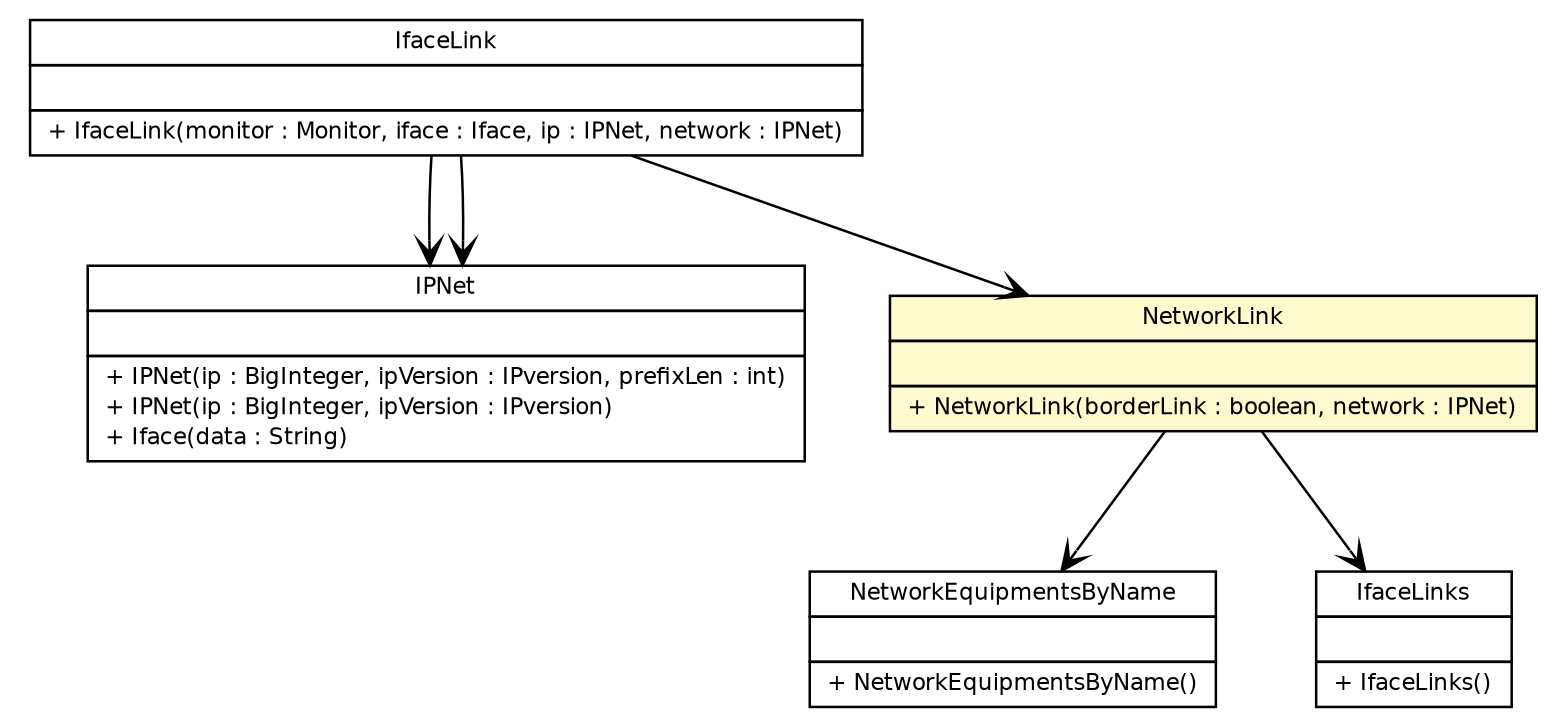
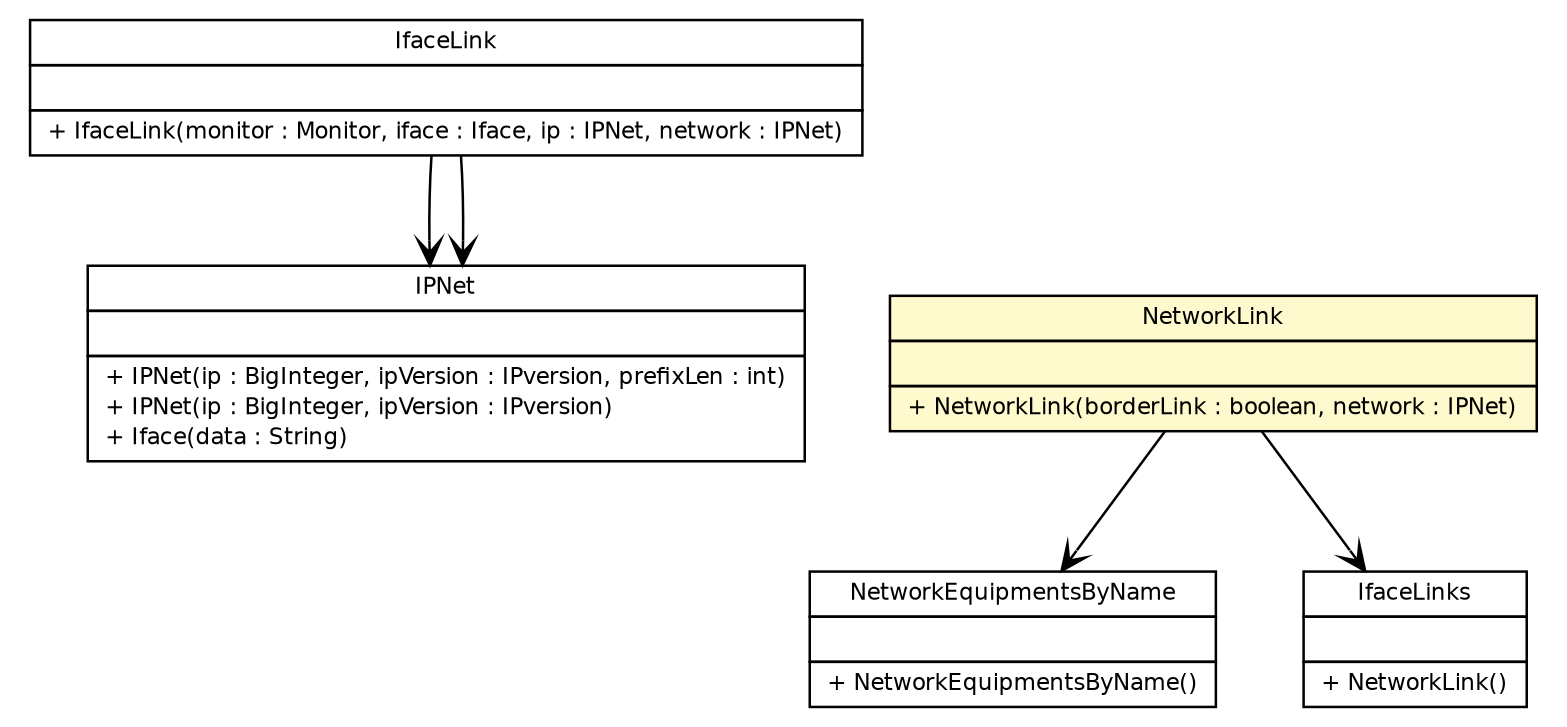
(818, 221) -> none
(1414, 683) -> (1415, 683)
